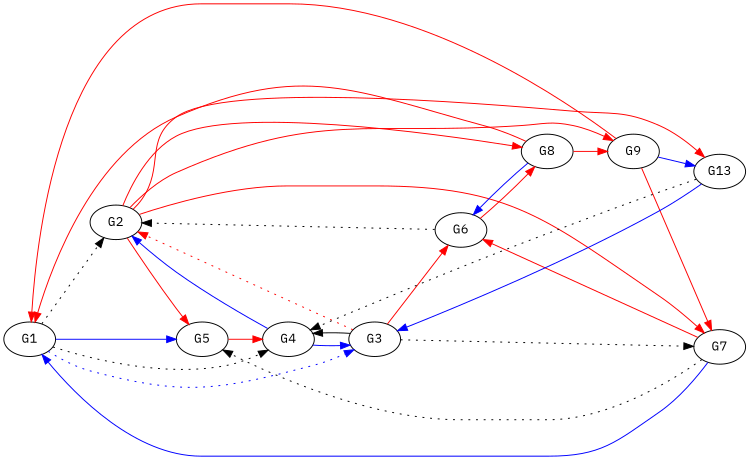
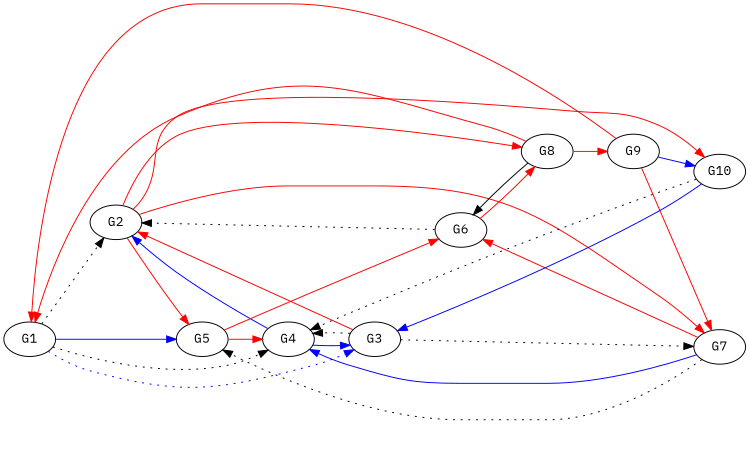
(322, 131) -> none
(720, 172) -> (720, 172)
(504, 185) -> (504, 185)
(250, 283) -> (250, 283)
(409, 296) -> (327, 286)
(336, 333) -> (336, 333)
(378, 456) -> (507, 383)
